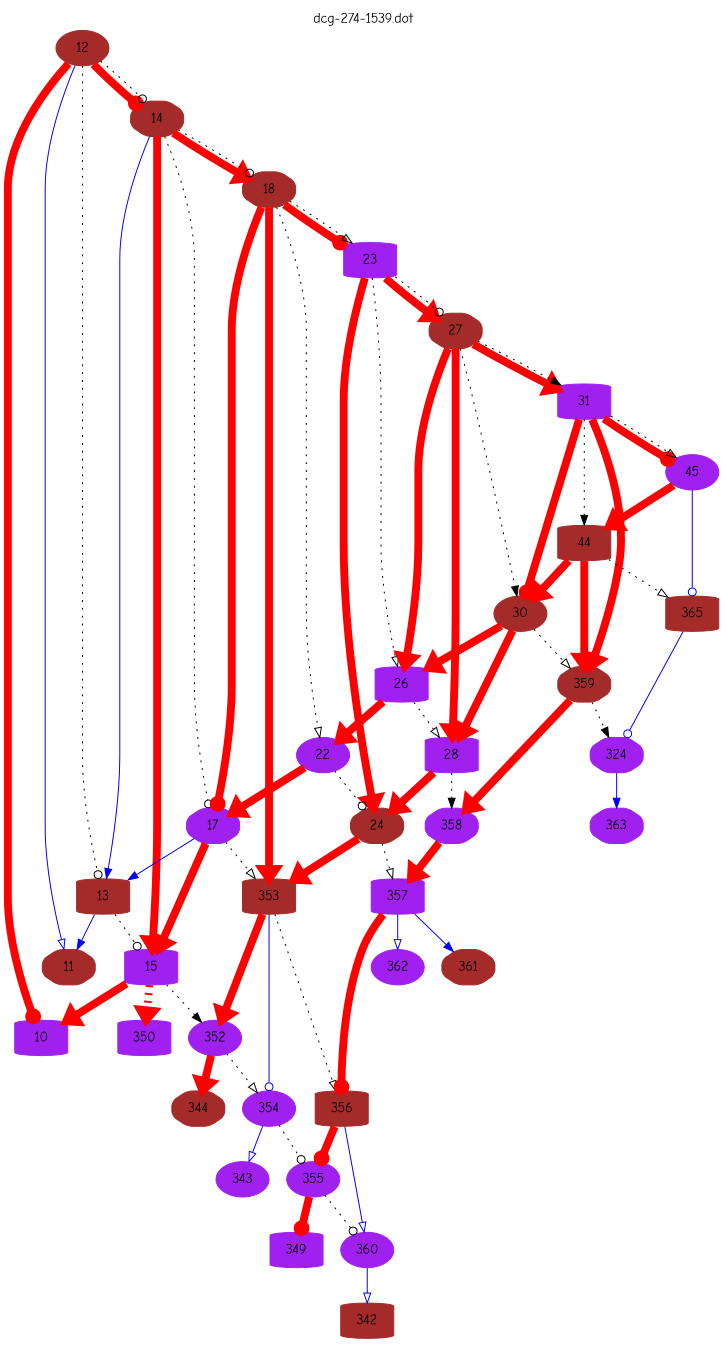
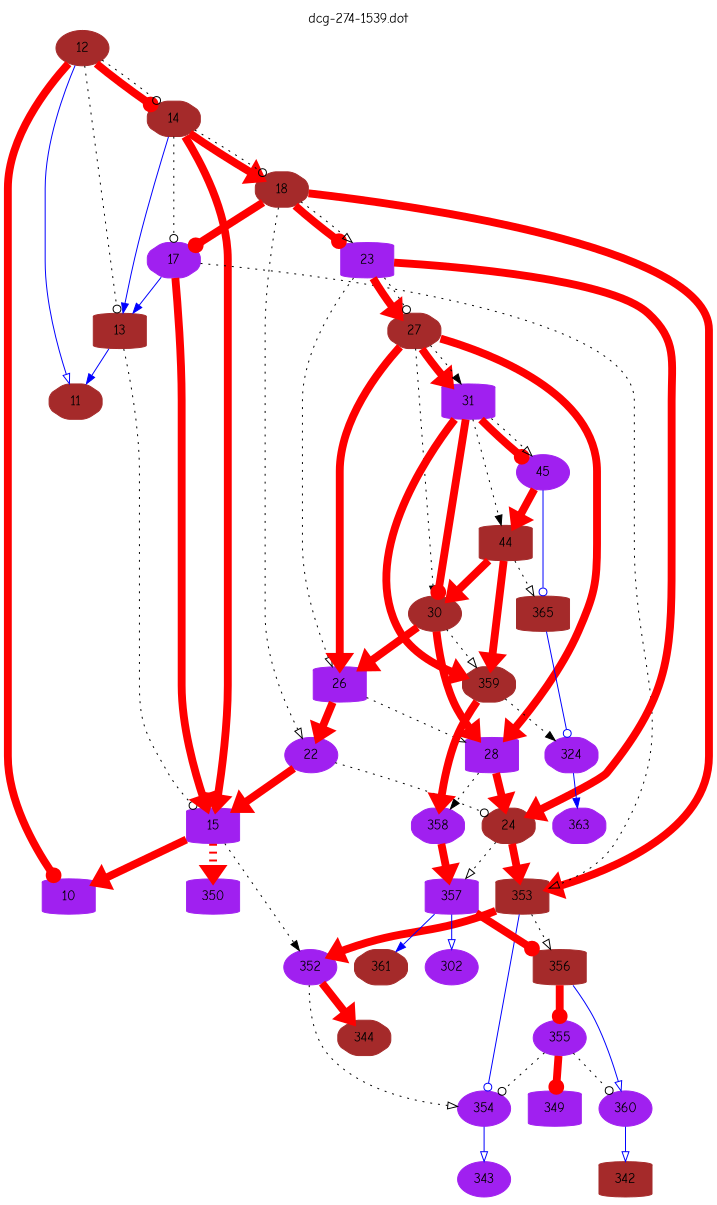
(276, 786) -> (269, 786)
(398, 967) -> (452, 967)
(289, 1141) -> (525, 1071)
